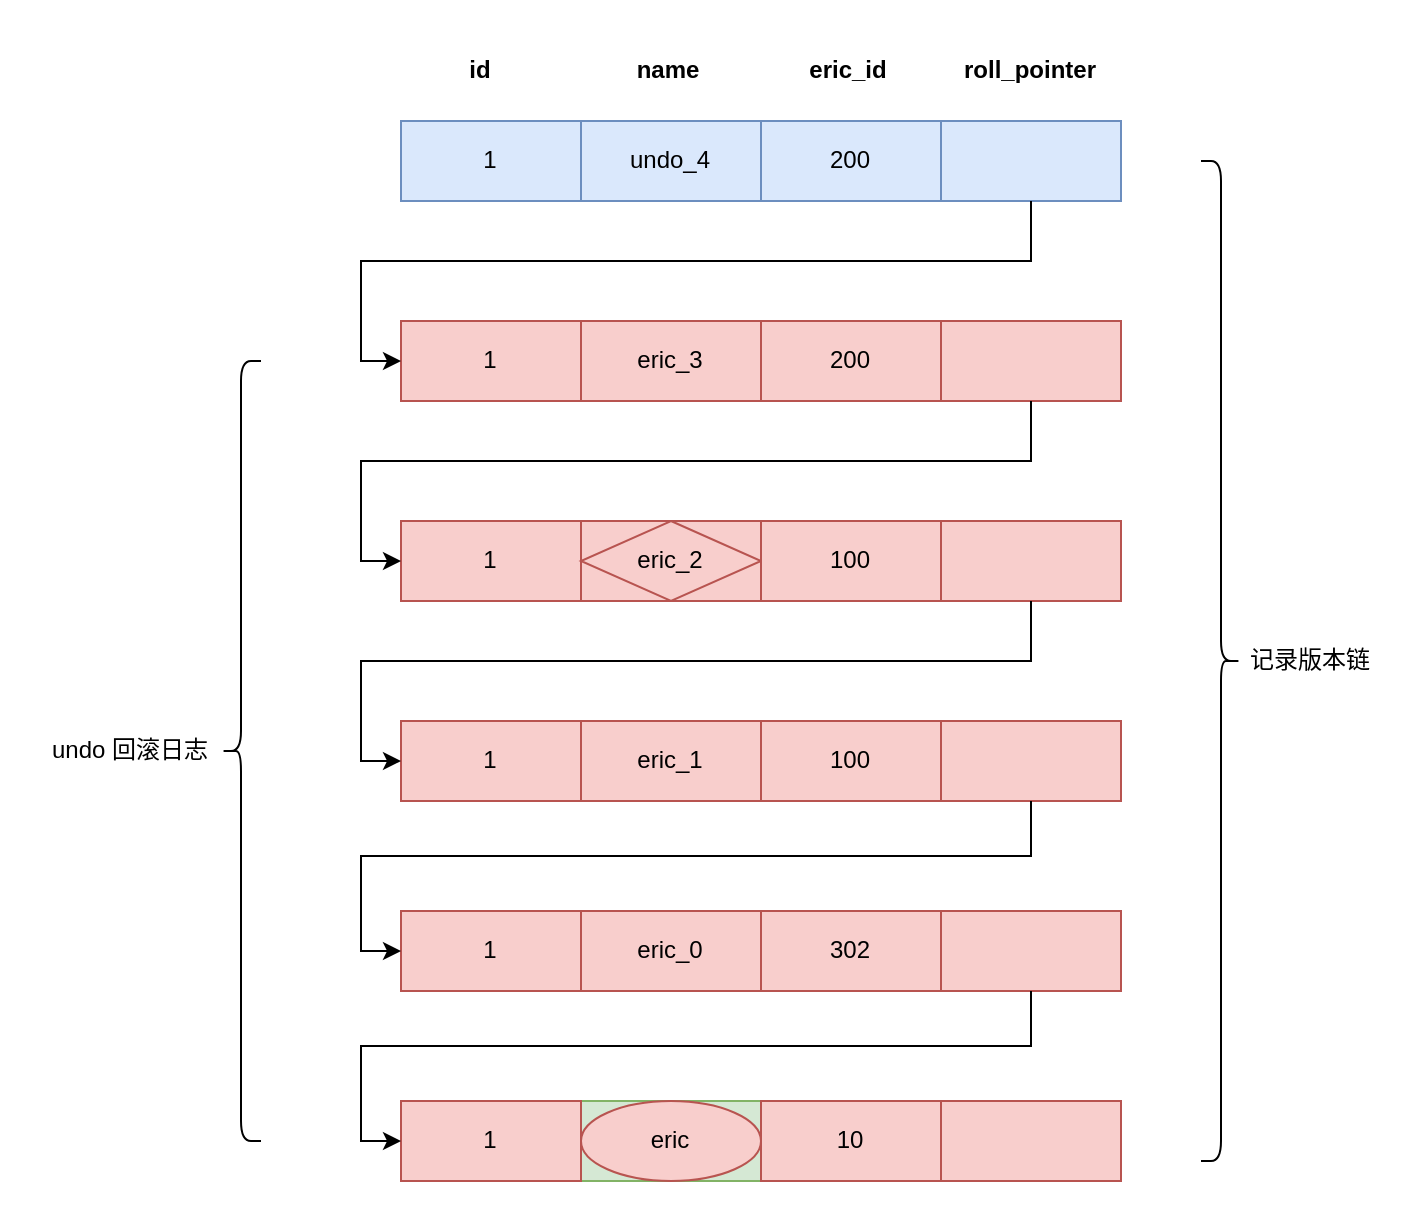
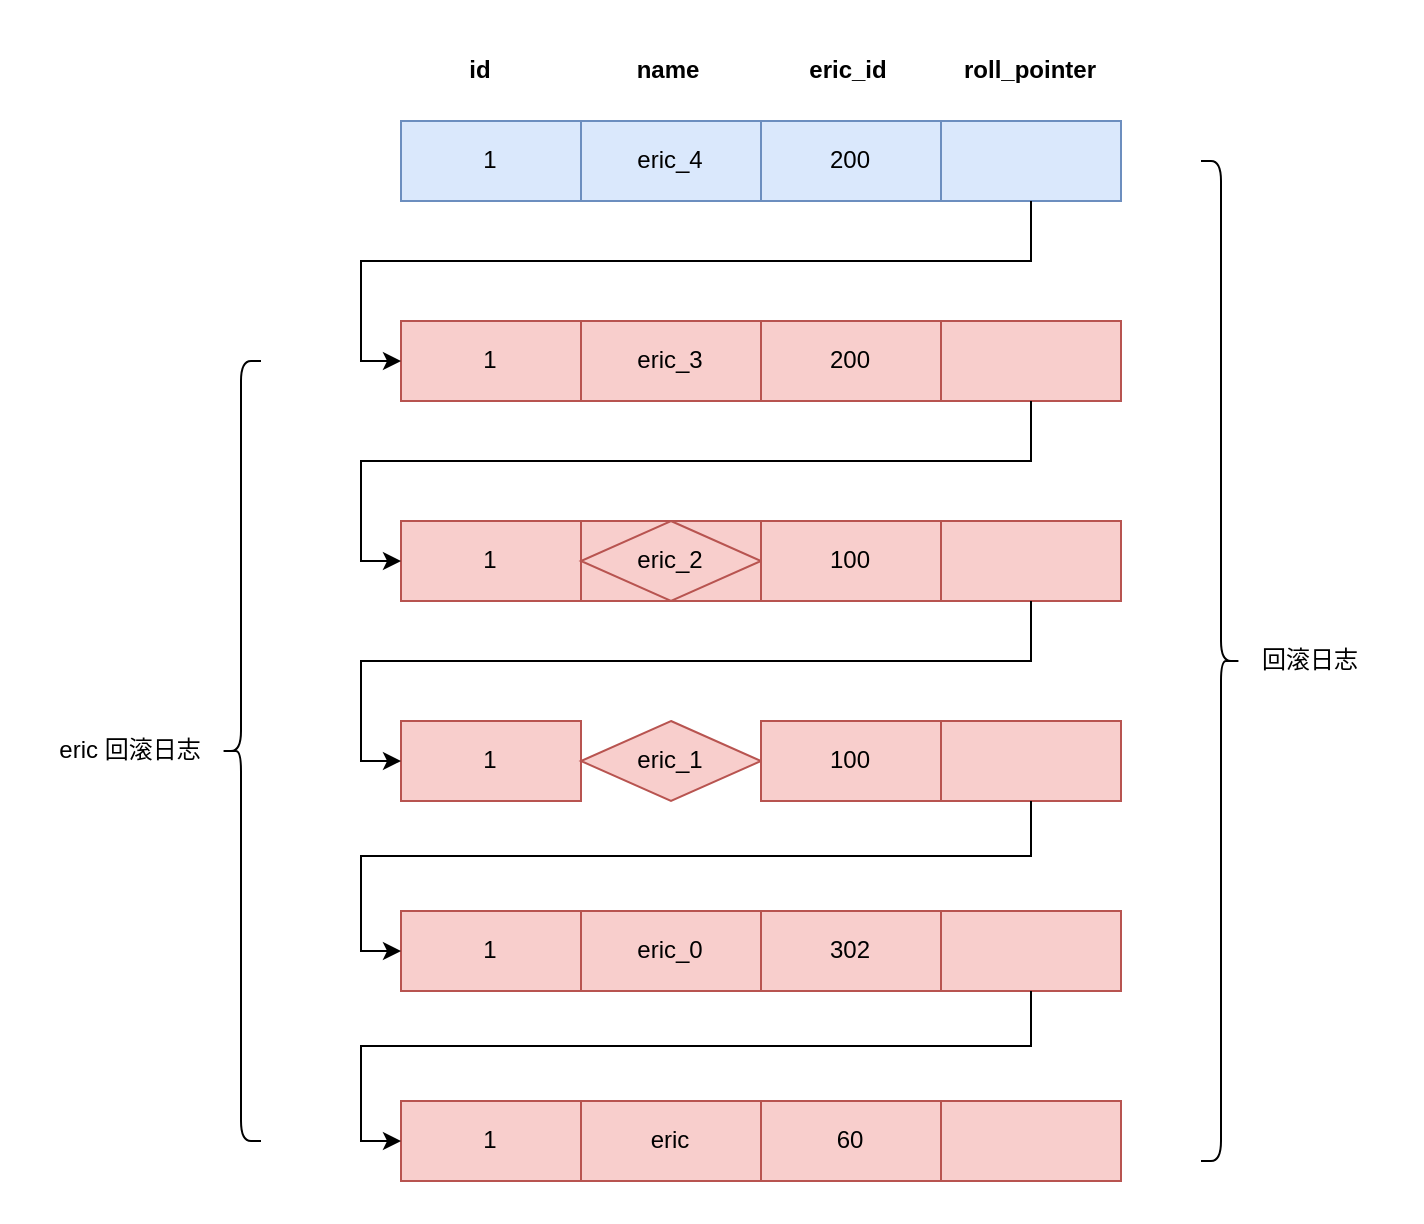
(671, 161) -> (671, 161)
(1311, 661) -> (1311, 661)
(131, 751) -> (131, 751)
(671, 761) -> (671, 761)
(671, 1141) -> (671, 1141)
(851, 1141) -> (851, 1141)
